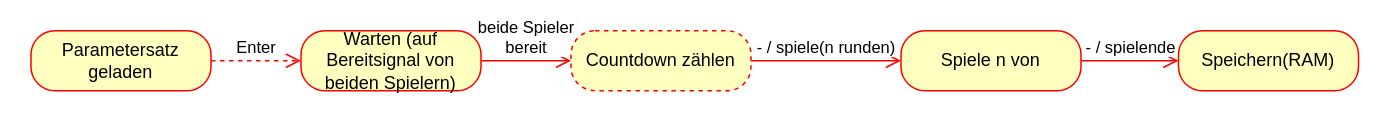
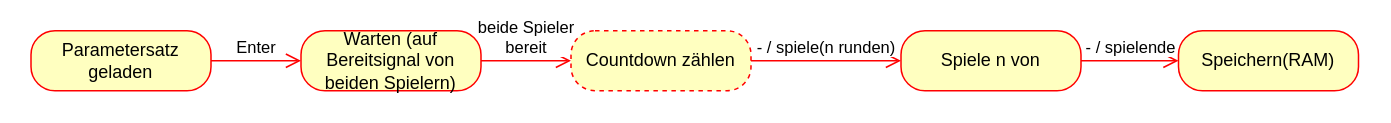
(253, 61) -> (253, 61)
